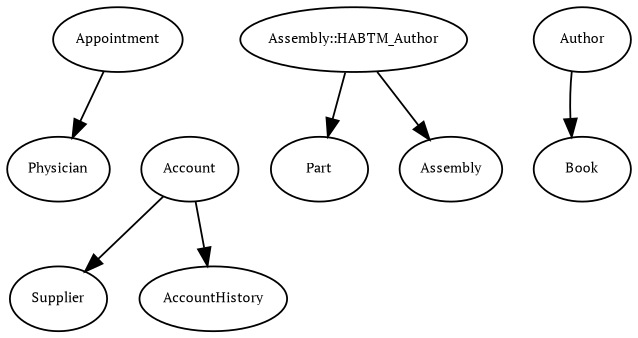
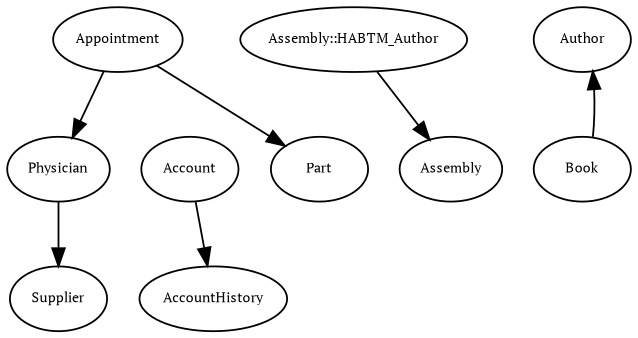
(570, 95) -> (594, 113)
(339, 96) -> (213, 101)
(131, 228) -> (59, 225)
